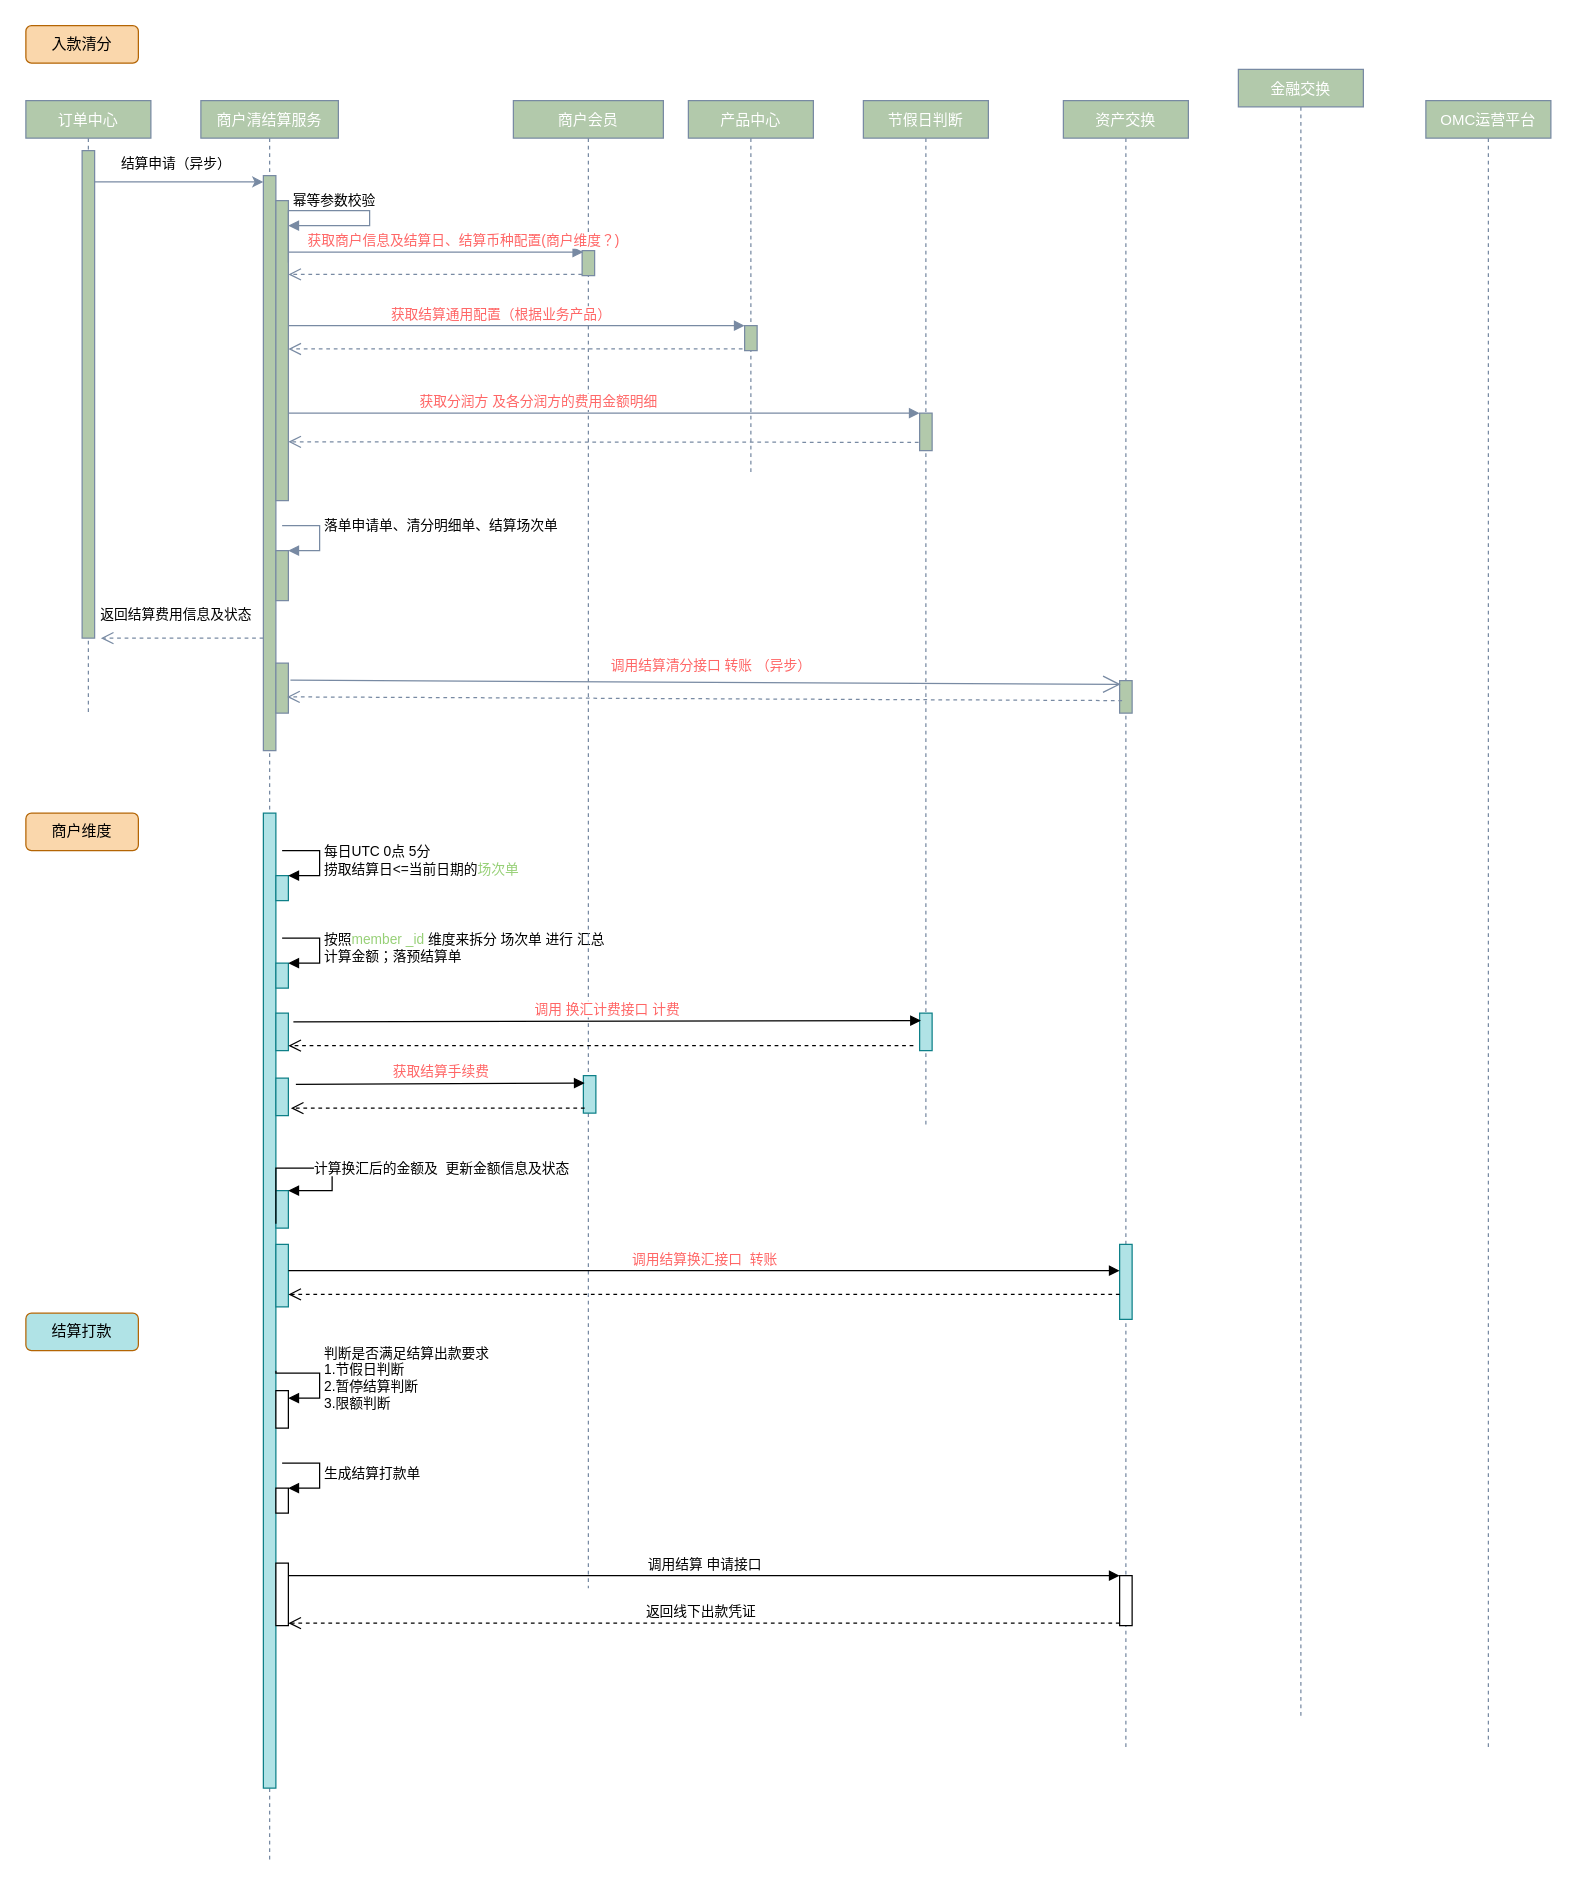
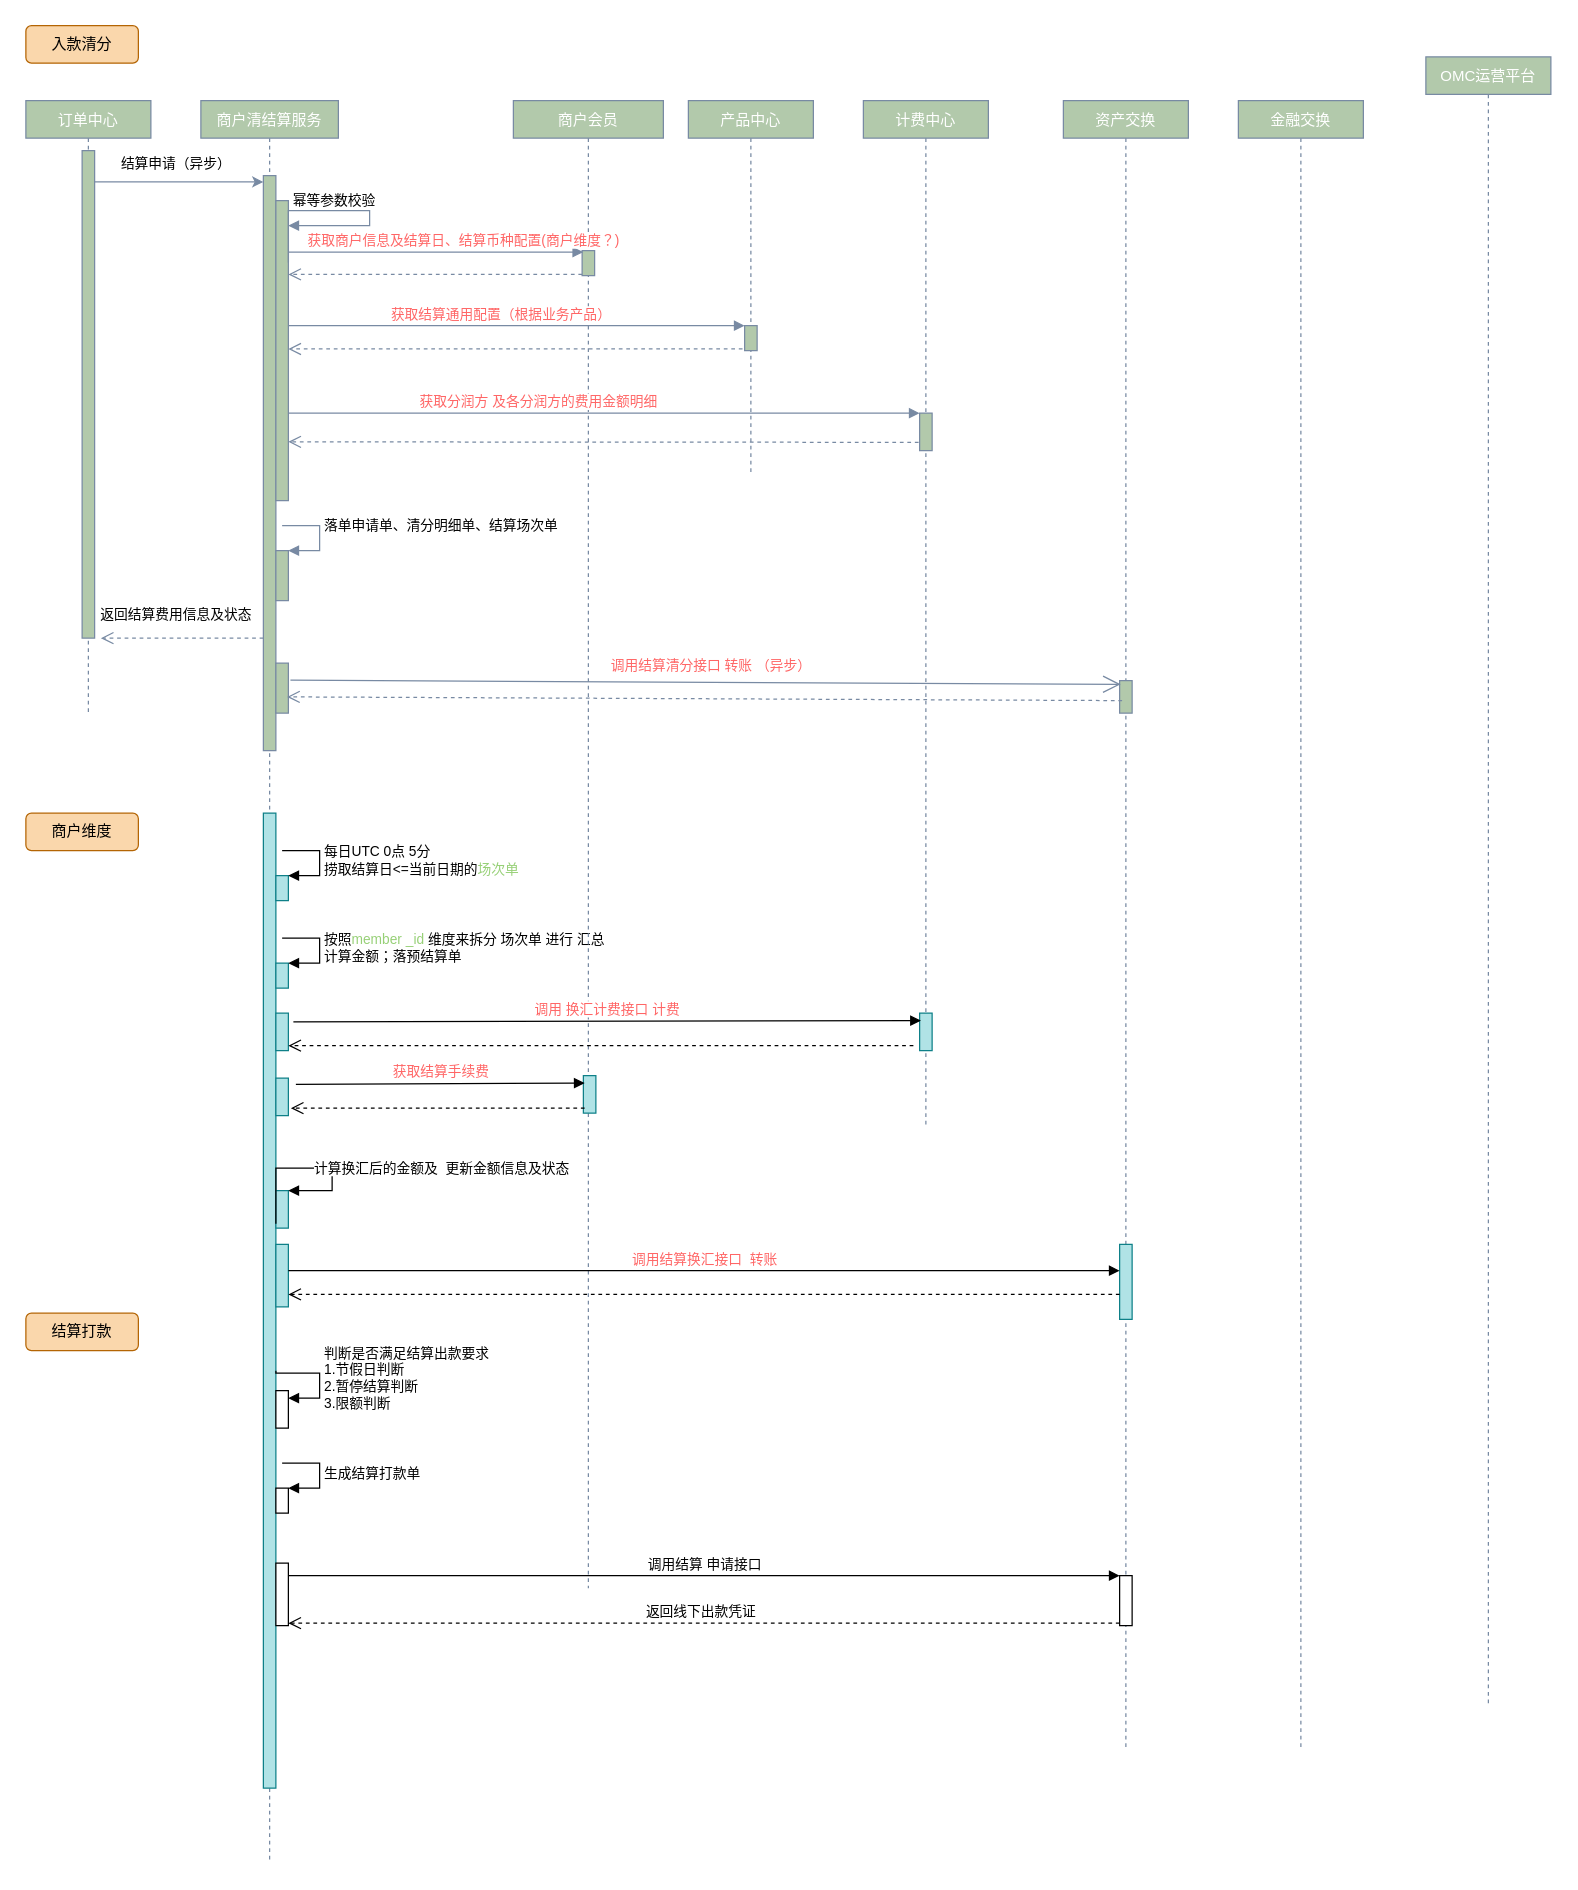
(925, 120) -> (925, 120)
(1301, 894) -> (1301, 926)
(1488, 926) -> (1488, 882)
(82, 1332) -> (82, 1332)
